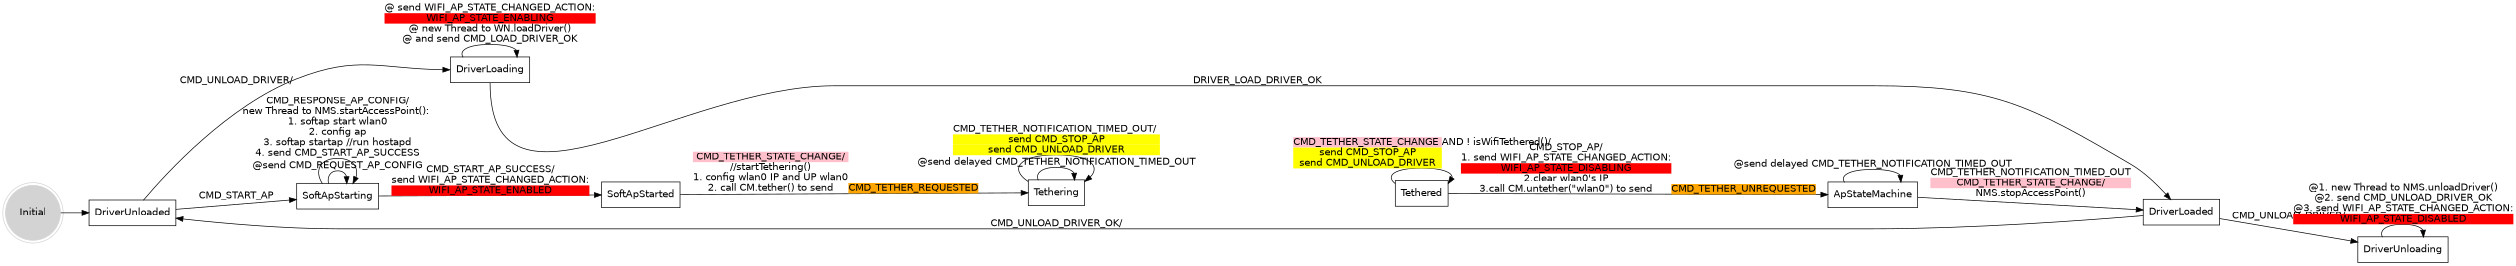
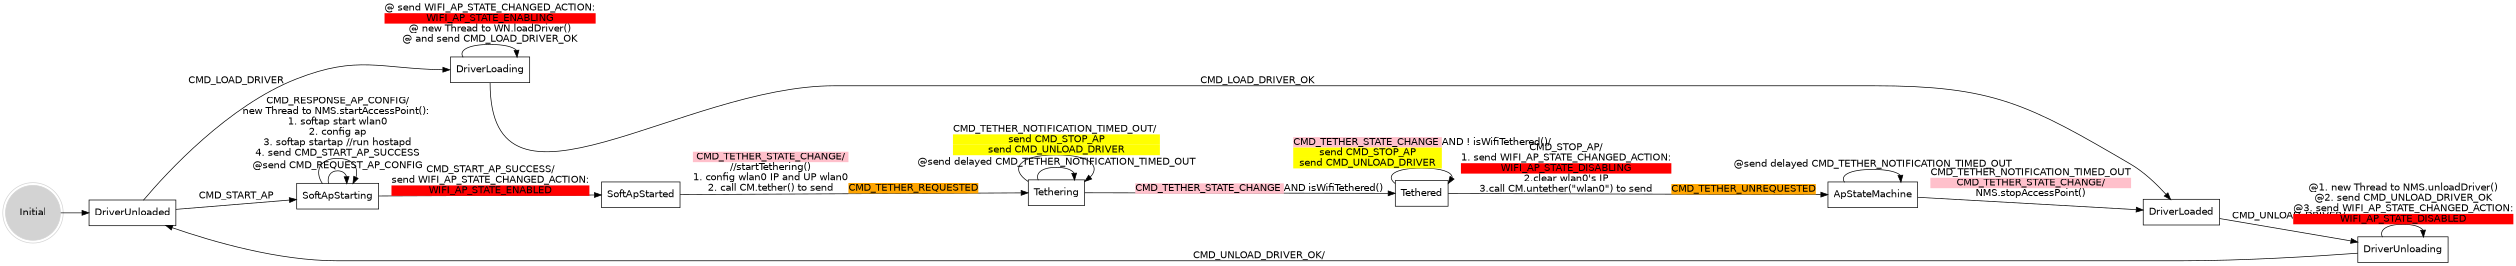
(236, 81) -> (236, 81)
(1259, 81) -> (1259, 81)
none -> (1236, 193)
(1163, 229) -> (1263, 261)
